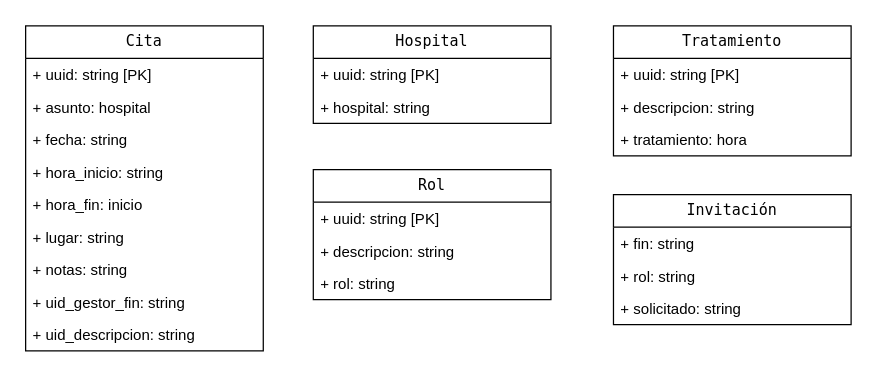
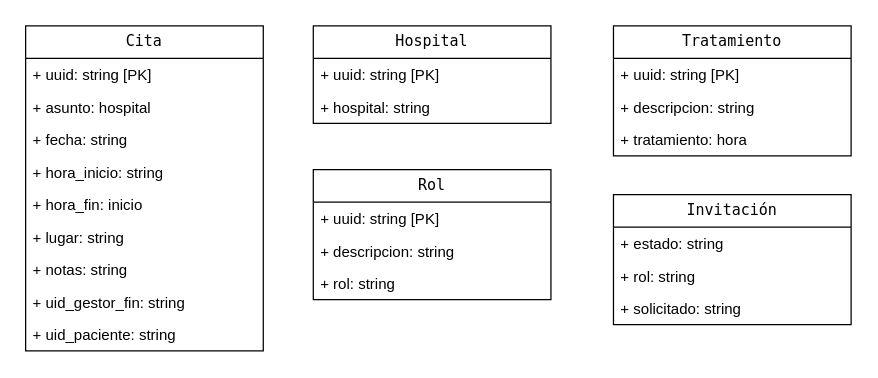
(665, 245) -> (680, 245)
(126, 336) -> (116, 336)
